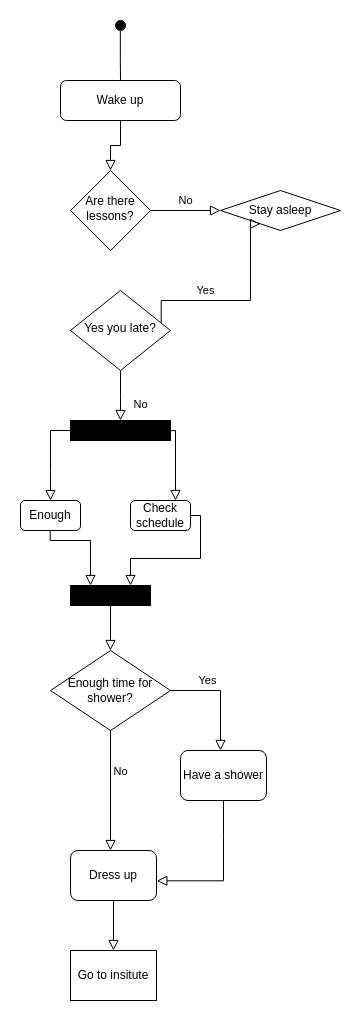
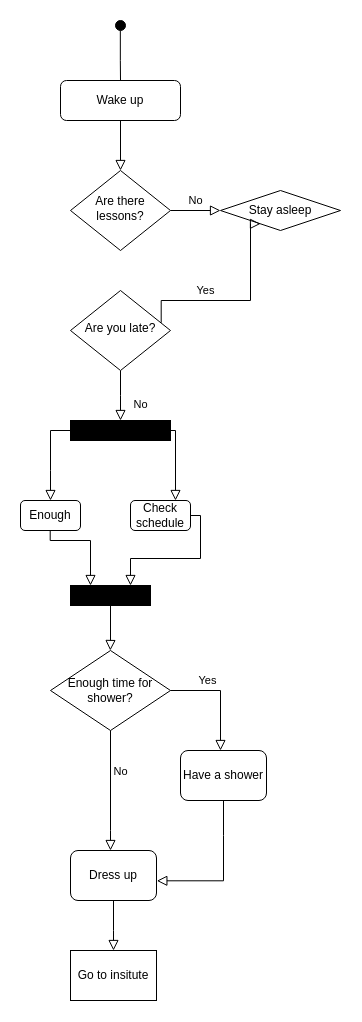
(111, 211) -> (121, 211)
(121, 329) -> (121, 329)
